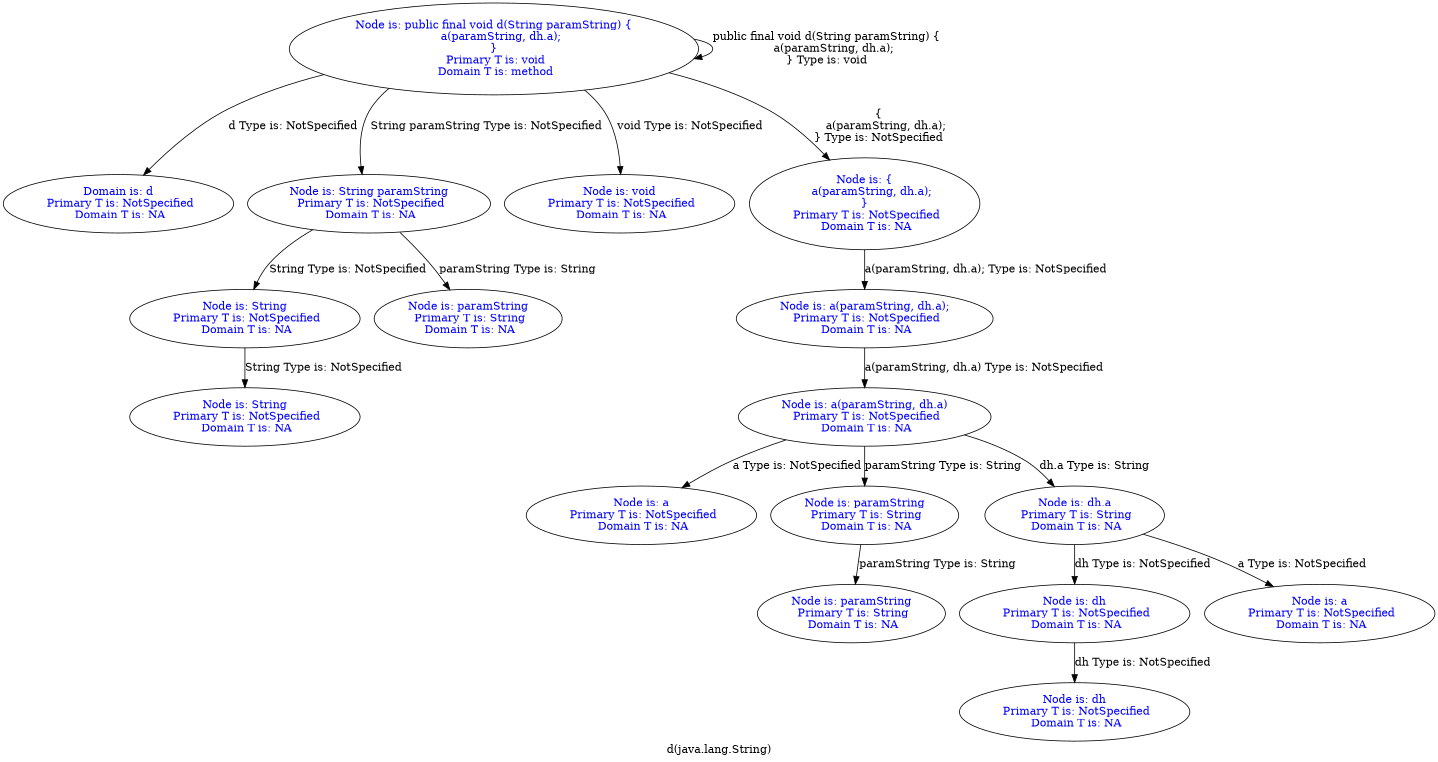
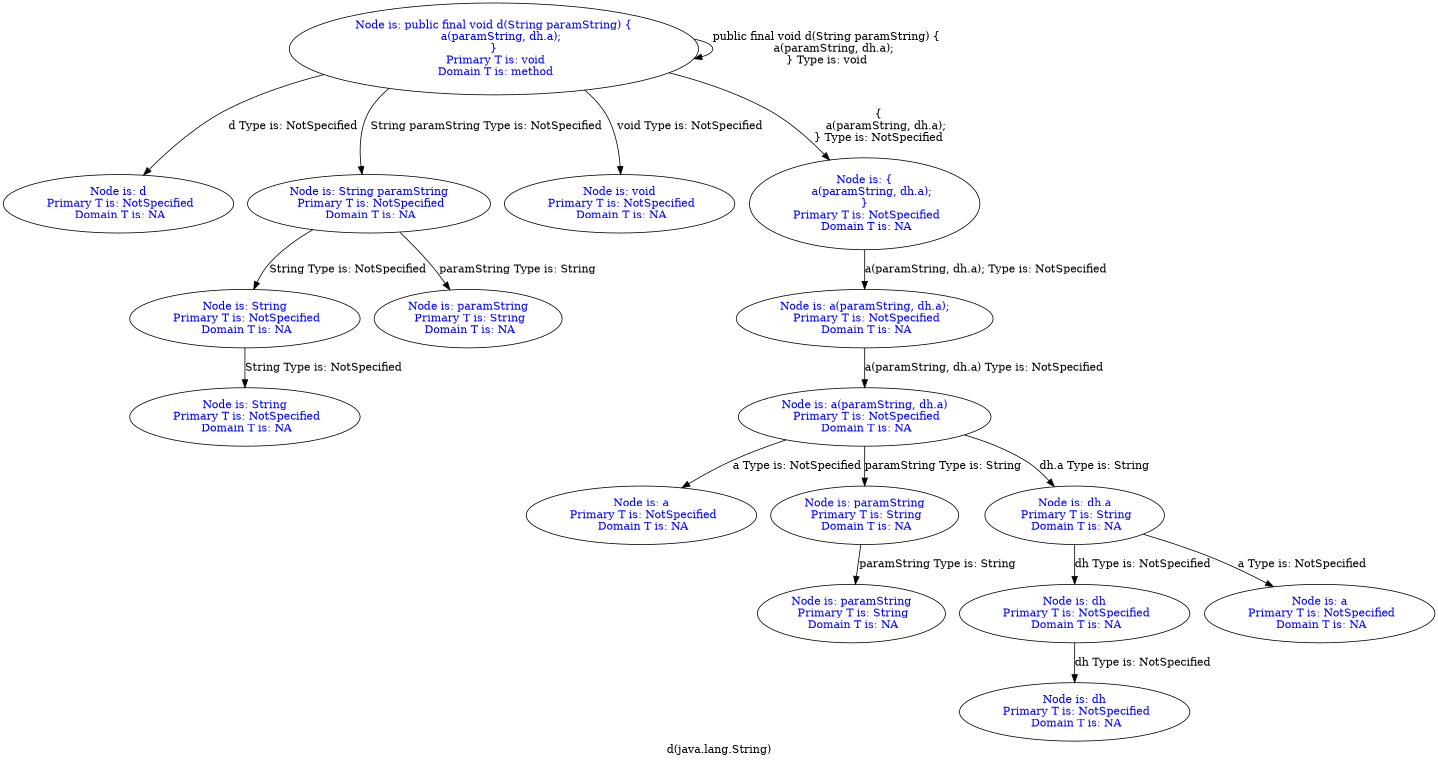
(118, 204) -> (118, 204)
